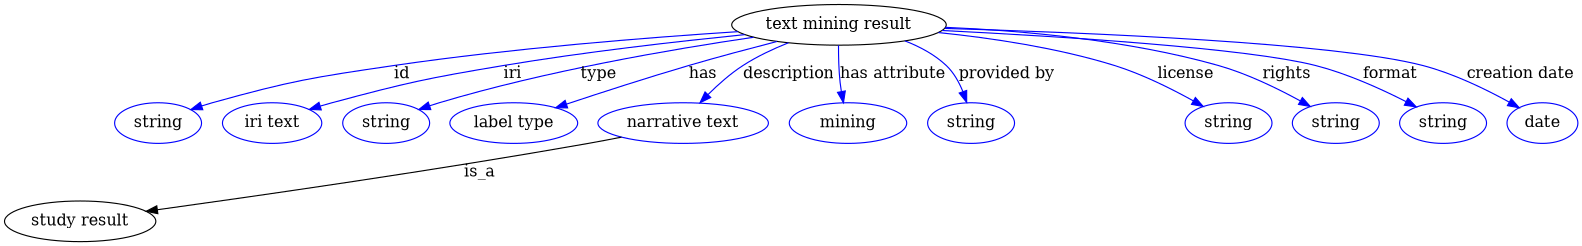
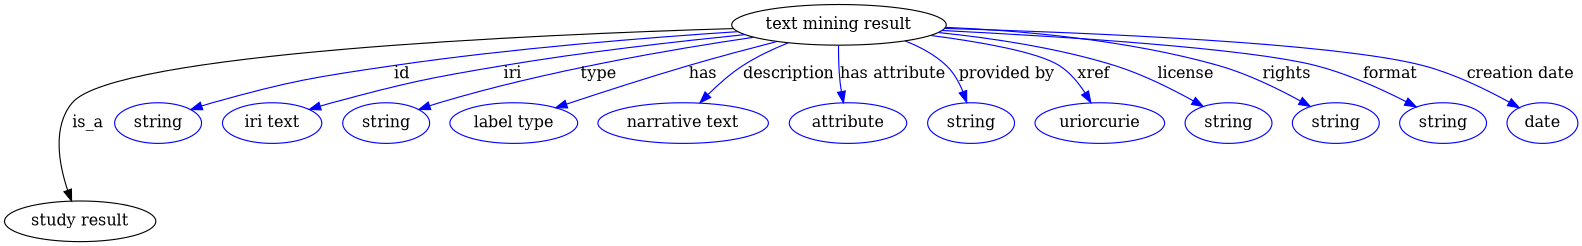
(848, 123) -> (848, 123)
none -> (1100, 123)
(390, 176) -> (354, 49)
